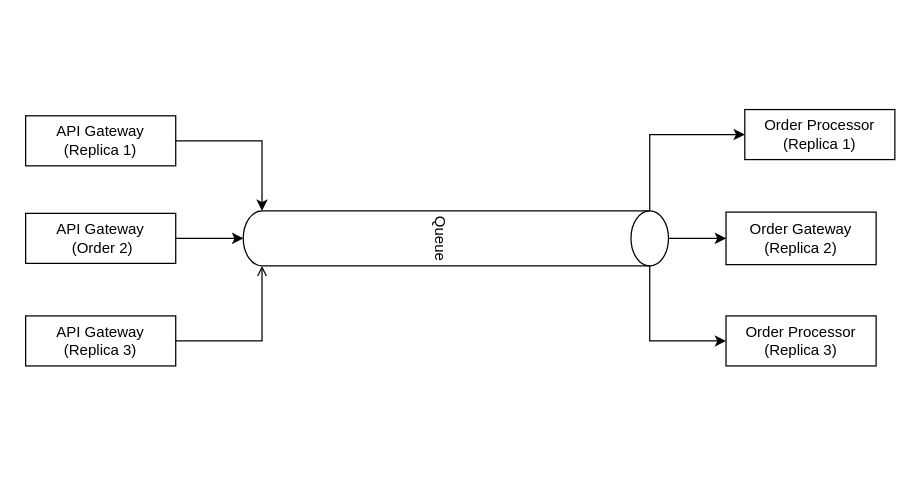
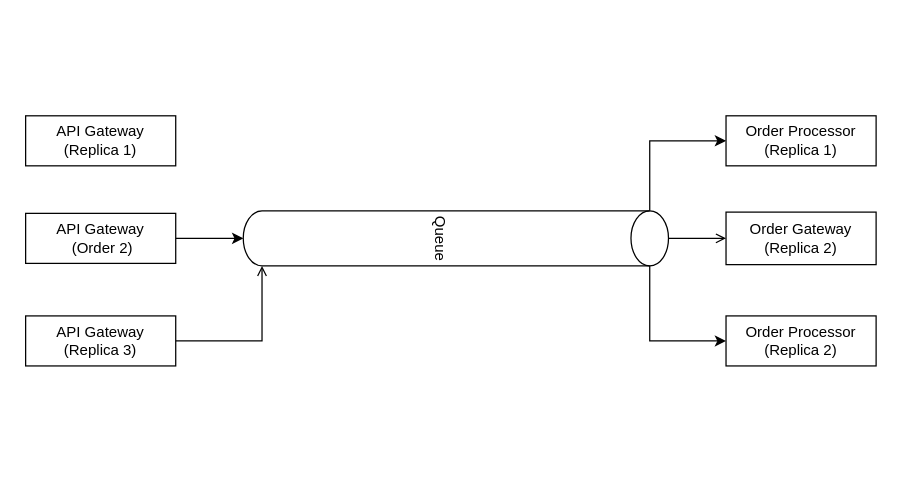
(819, 134) -> (801, 141)
(250, 141) -> none
(716, 238) -> (718, 238)
(801, 341) -> (801, 341)
